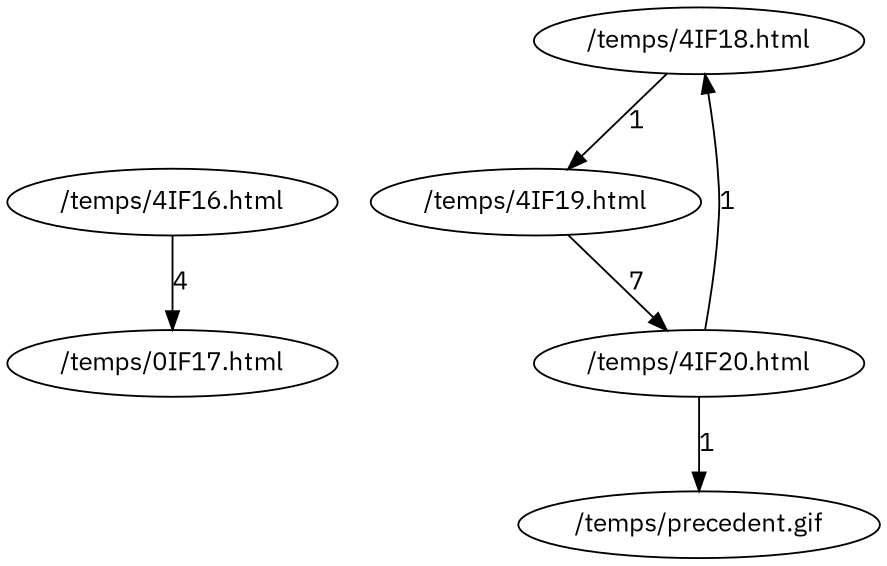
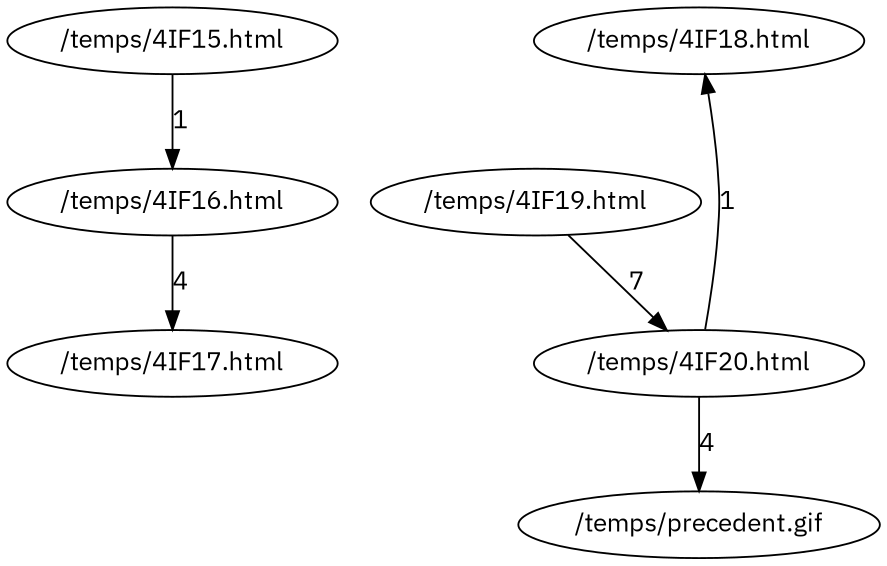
none -> (173, 41)
(624, 115) -> none
(173, 363) -> (173, 363)
(707, 444) -> (707, 444)
